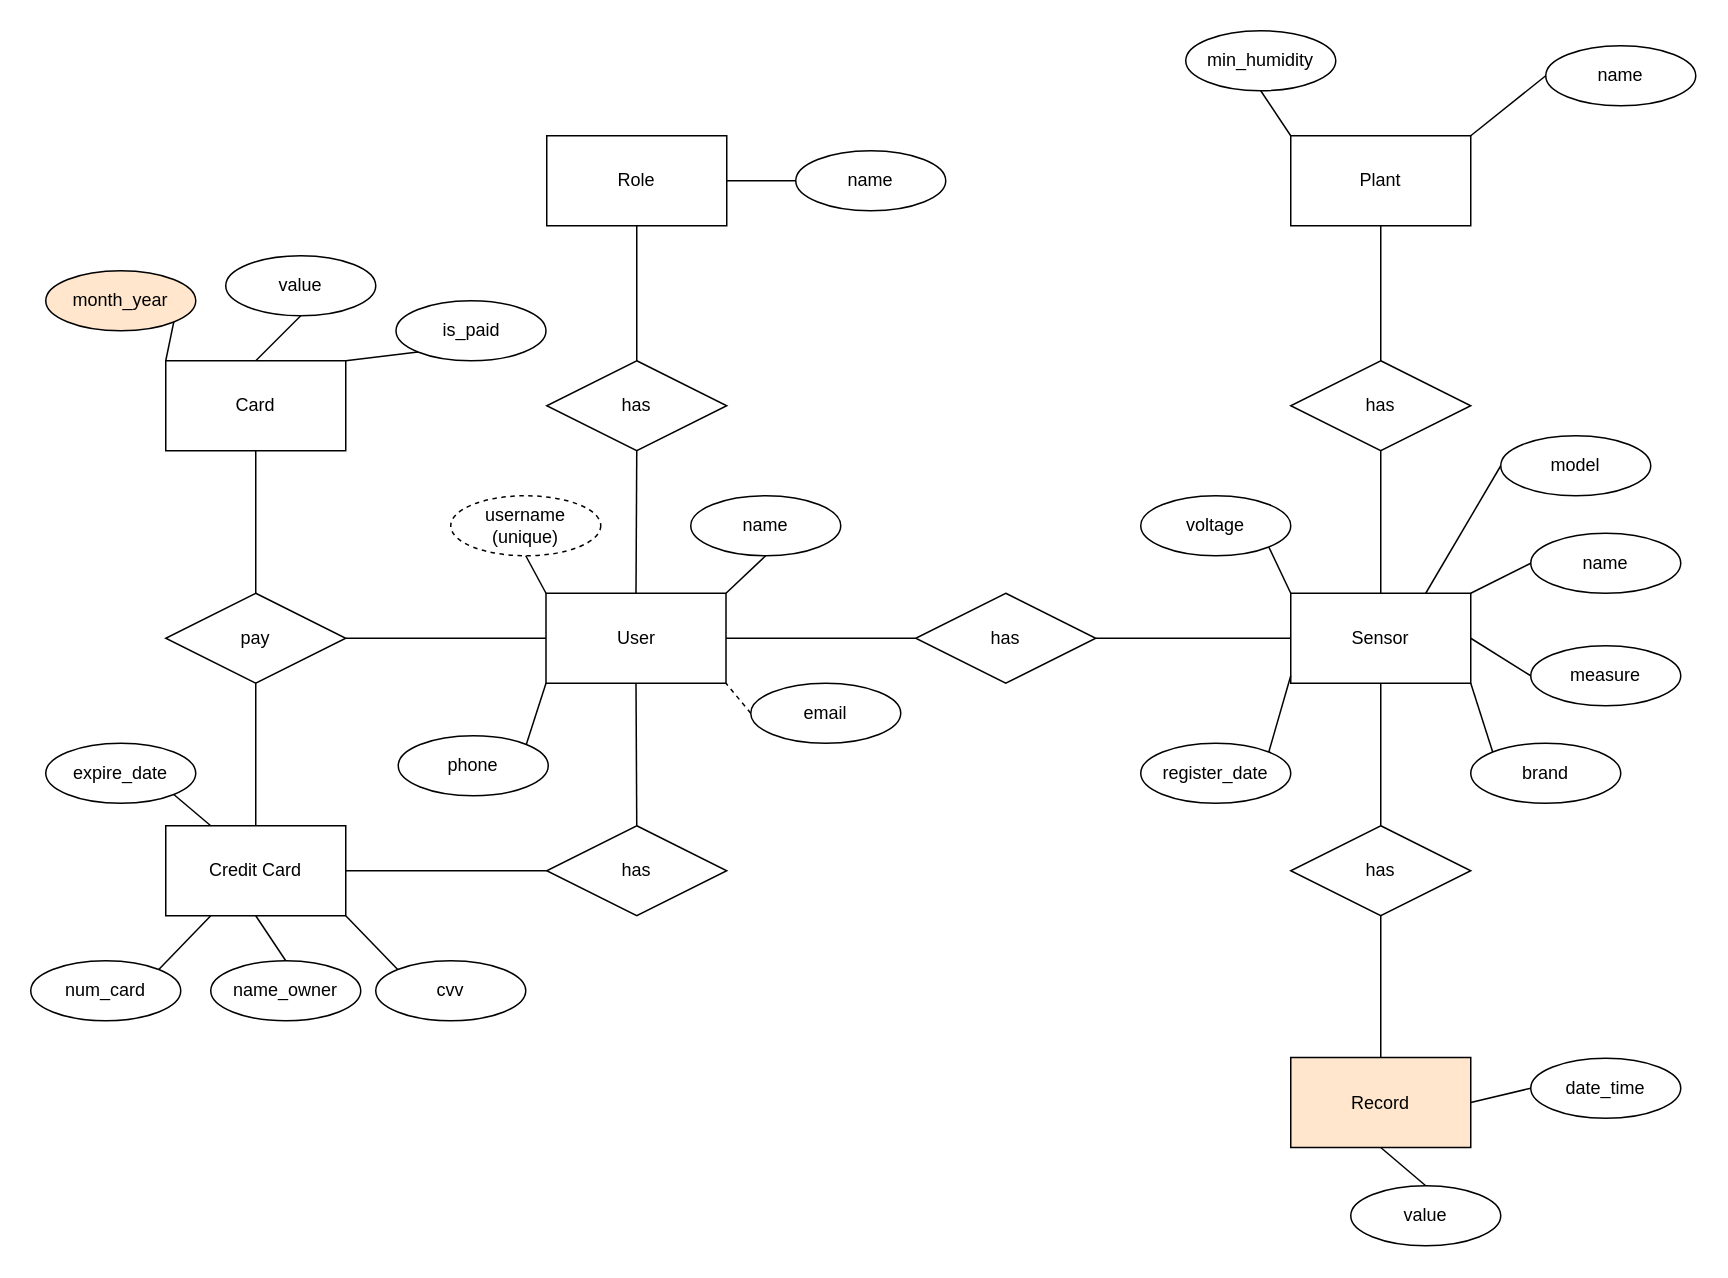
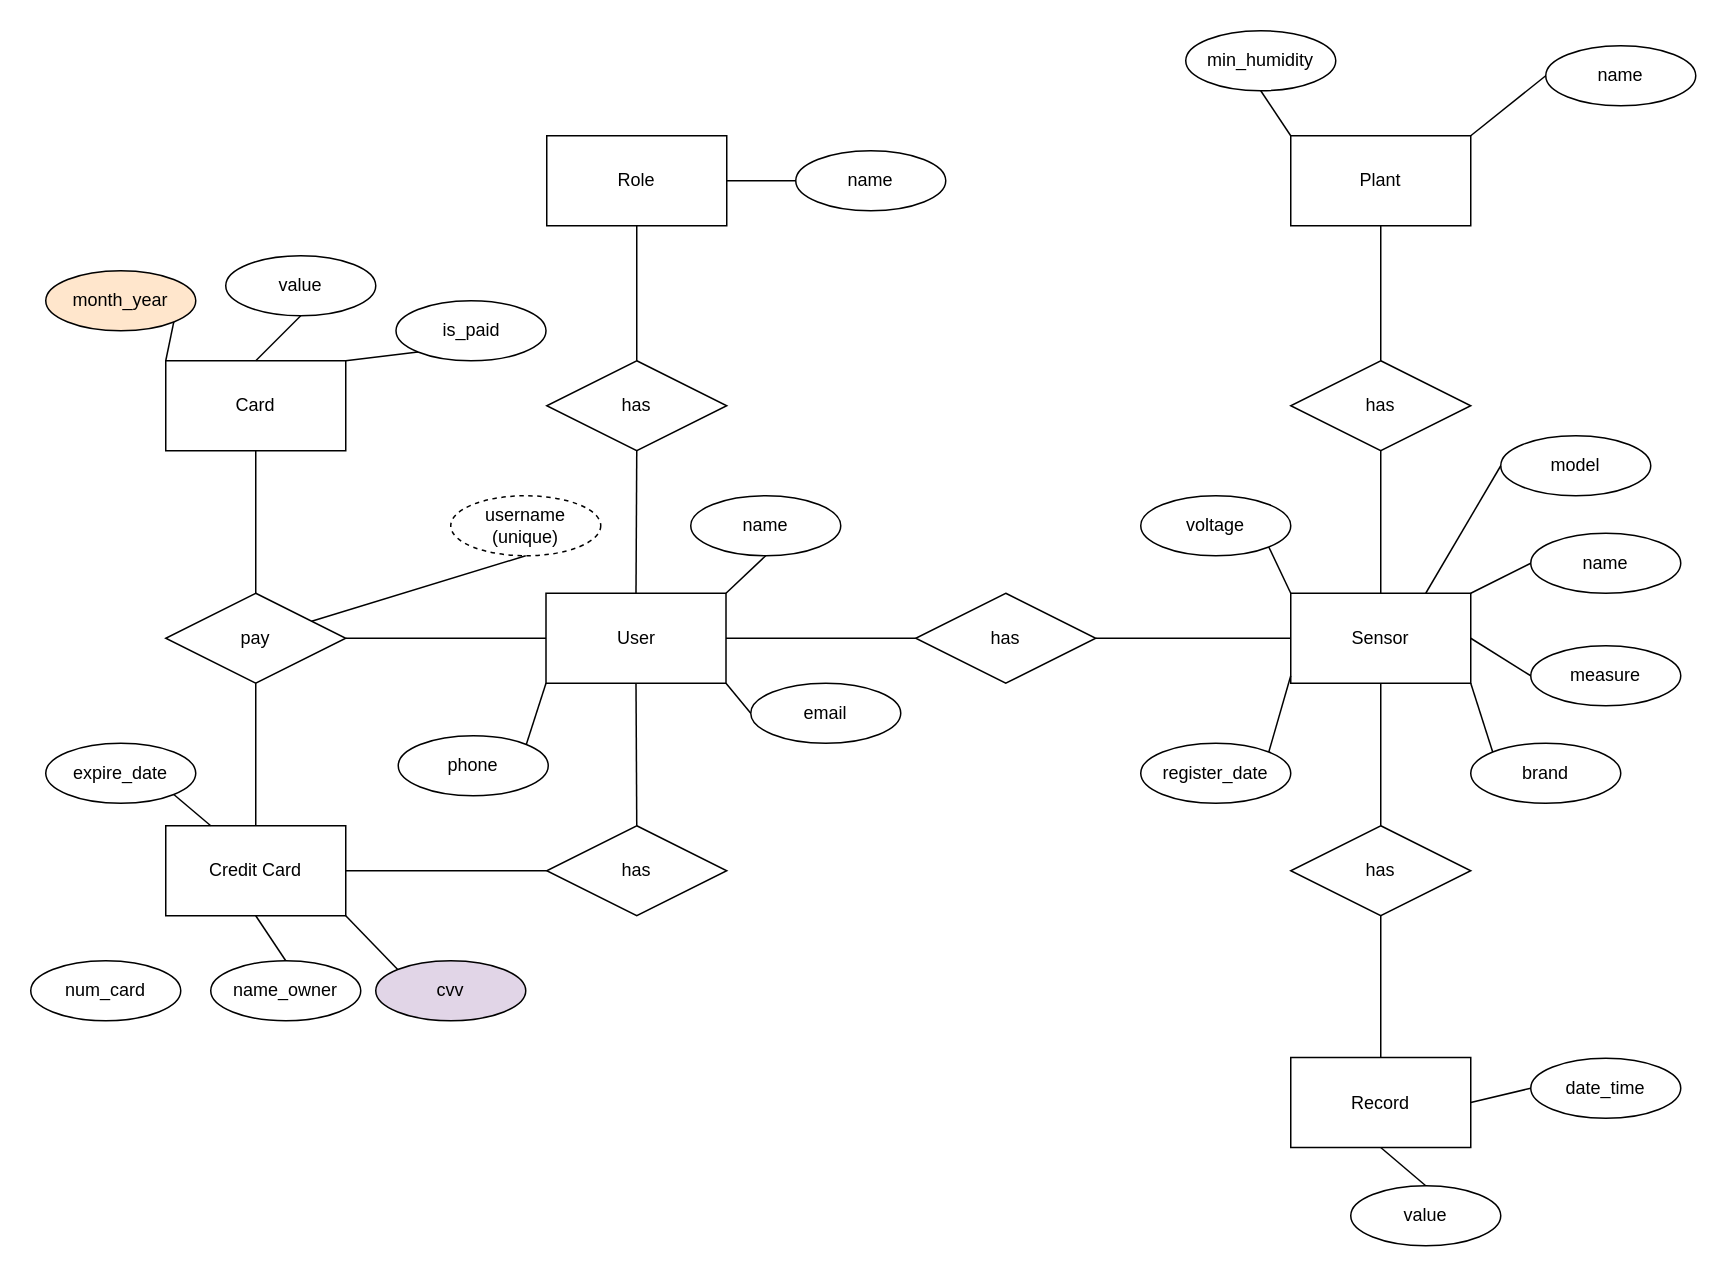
(536, 575) -> (419, 588)
(738, 697) -> (738, 697)
(185, 943) -> none
(451, 991) -> (451, 991)
(1381, 1103) -> (1381, 1103)
